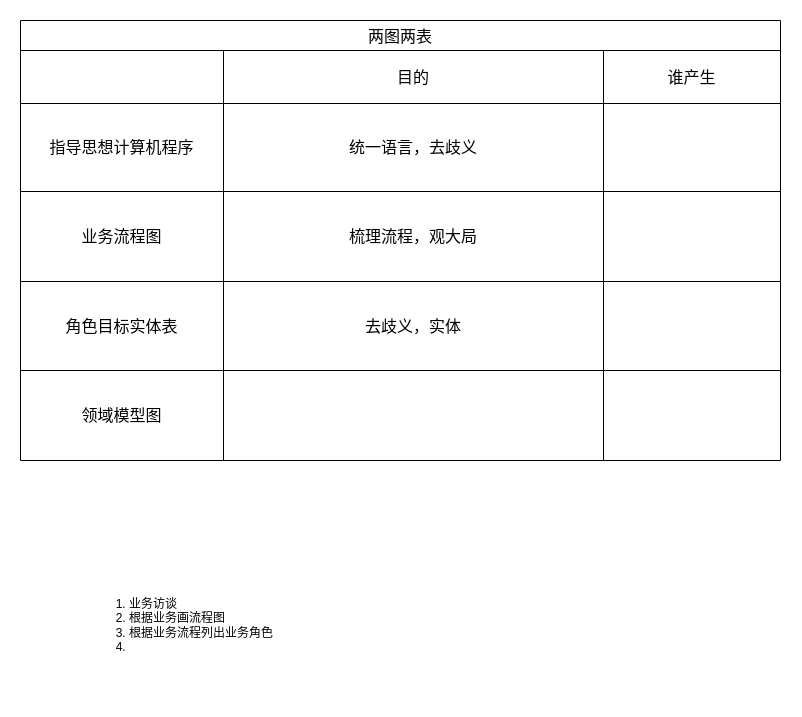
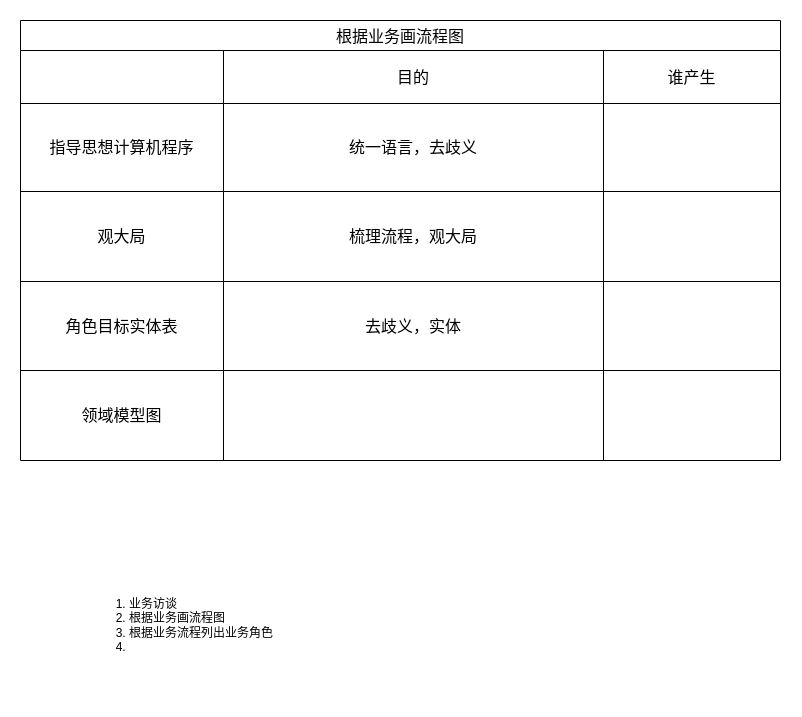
(400, 37) -> (400, 37)
(122, 237) -> (122, 237)
